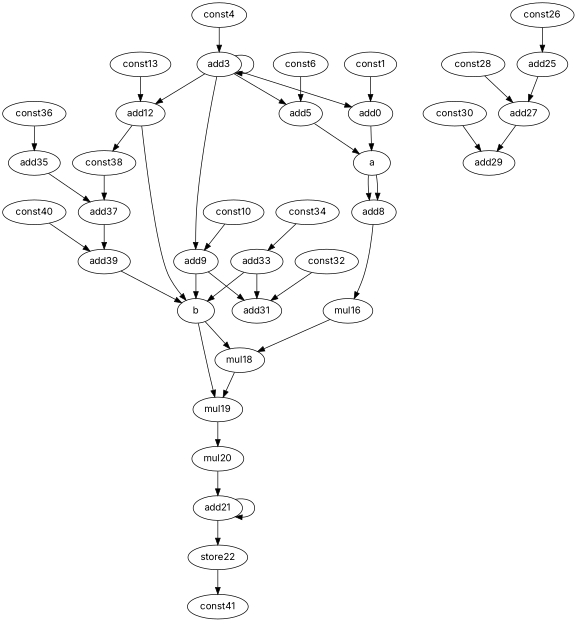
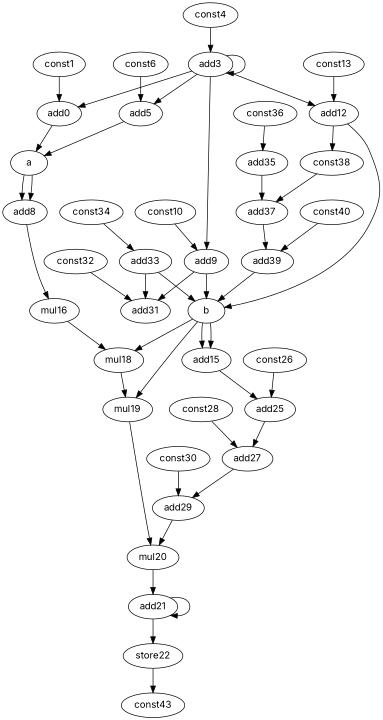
none -> (206, 360)
none -> (167, 529)
(218, 607) -> (153, 705)
